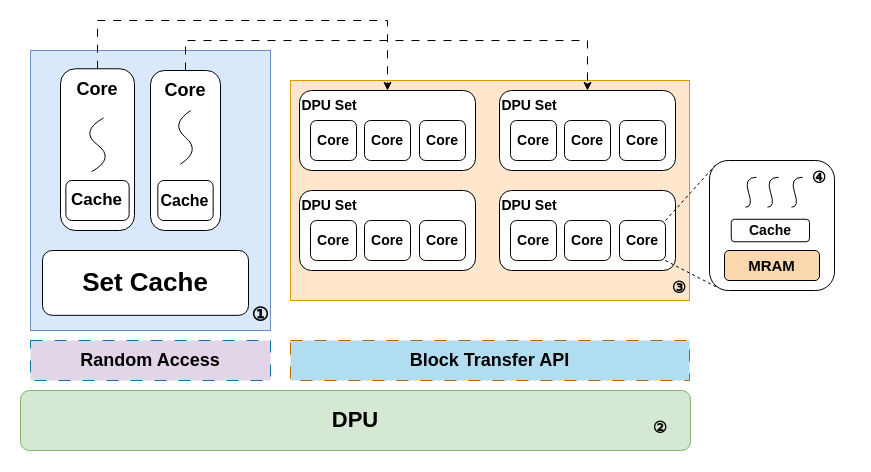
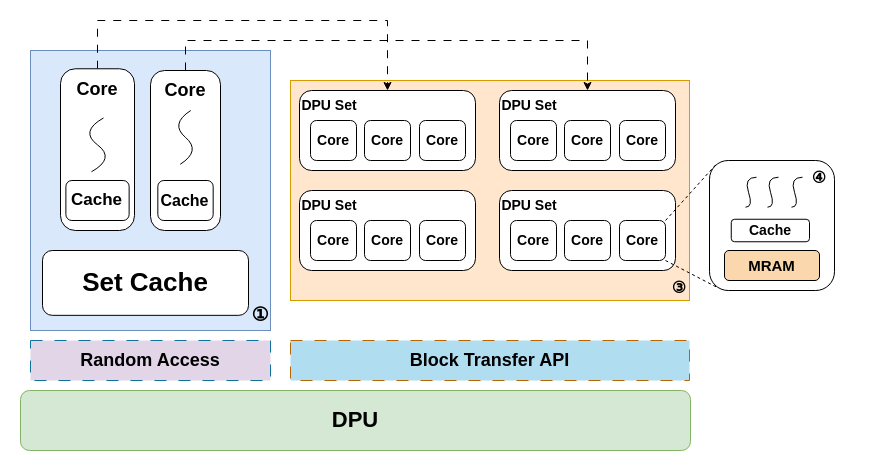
(661, 426) -> none
